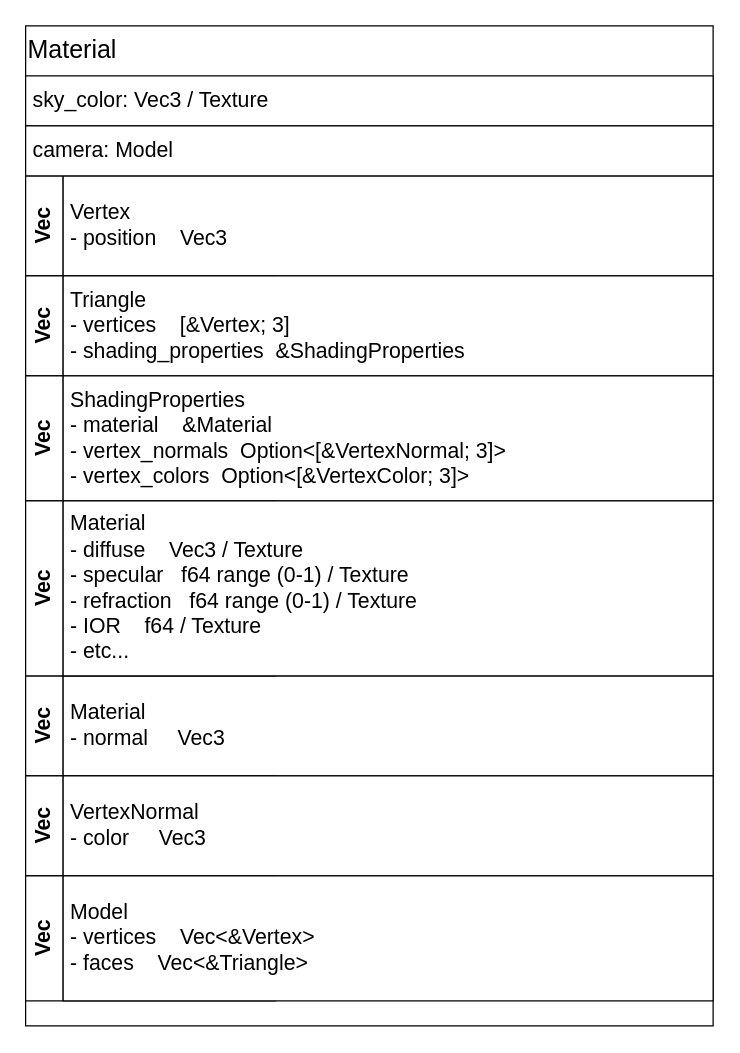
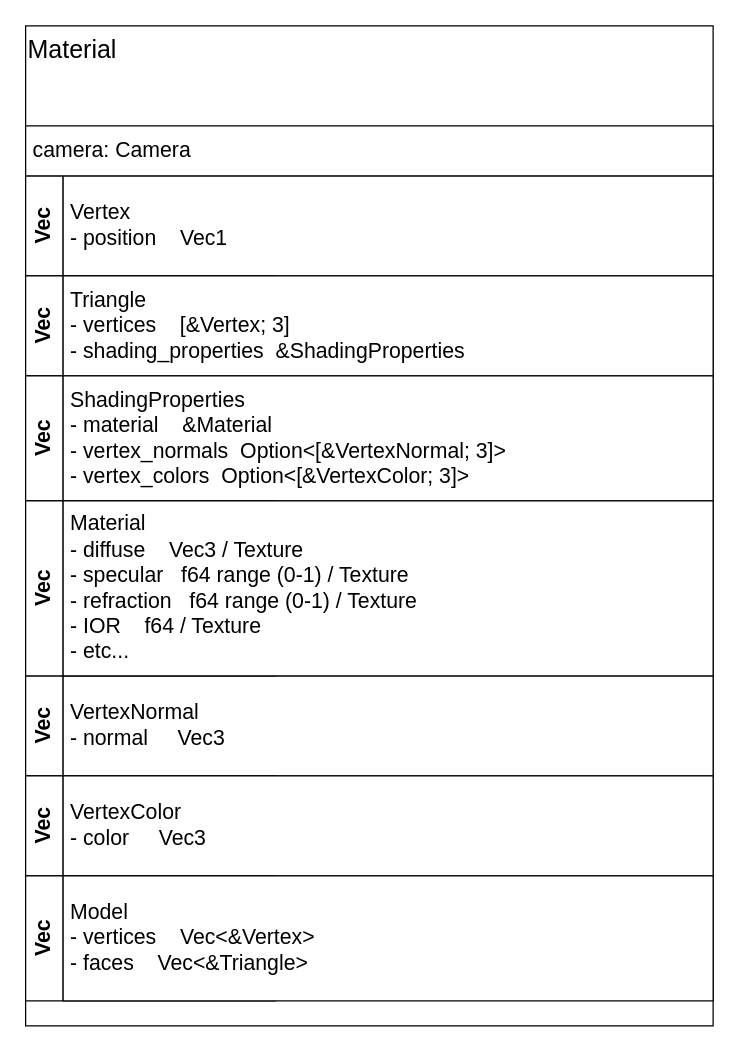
(369, 101) -> none
(102, 151) -> (111, 151)
(161, 226) -> (161, 226)
(155, 726) -> (155, 726)
(149, 826) -> (149, 826)
